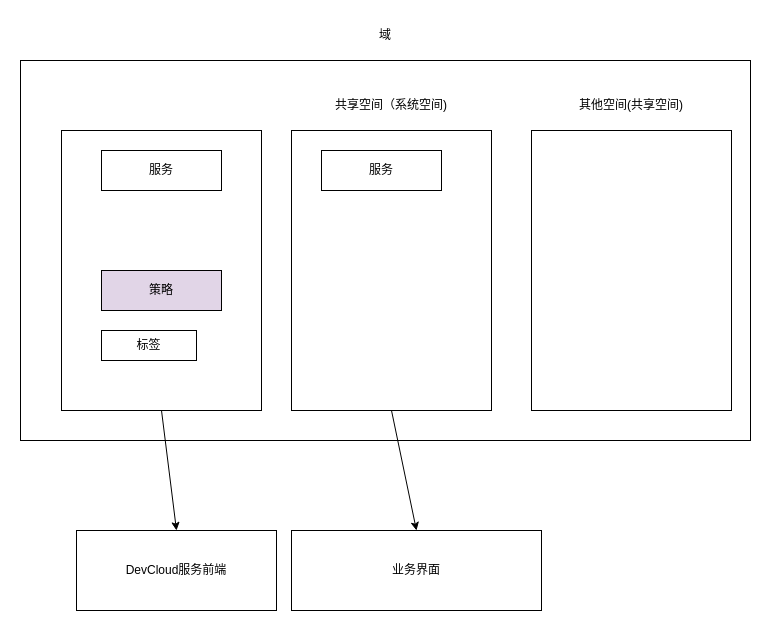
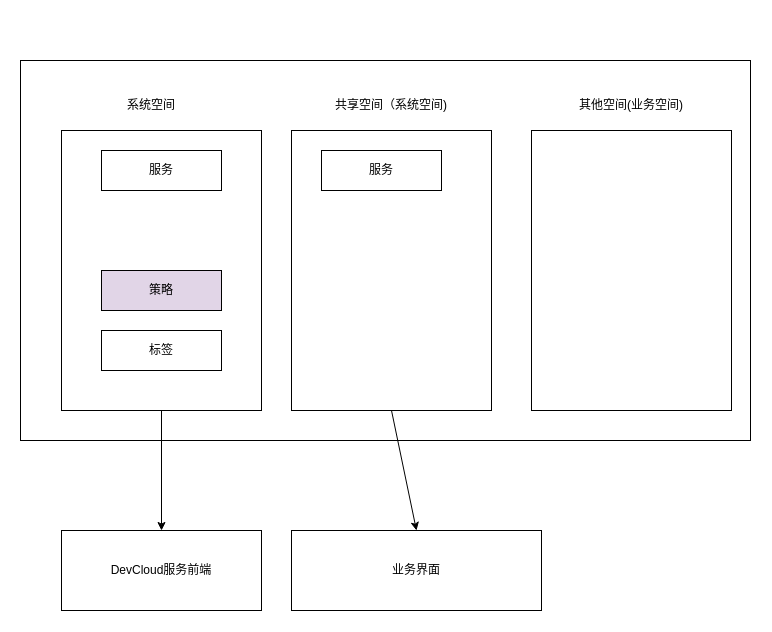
(386, 36) -> none
none -> (152, 106)
(632, 106) -> (632, 106)
(149, 346) -> (162, 351)
(177, 571) -> (162, 571)
